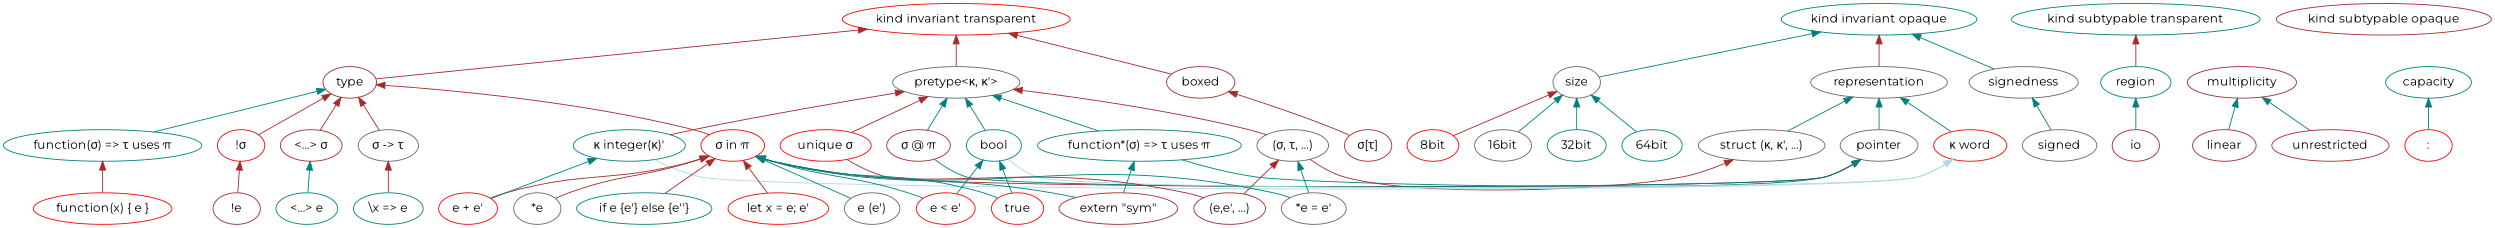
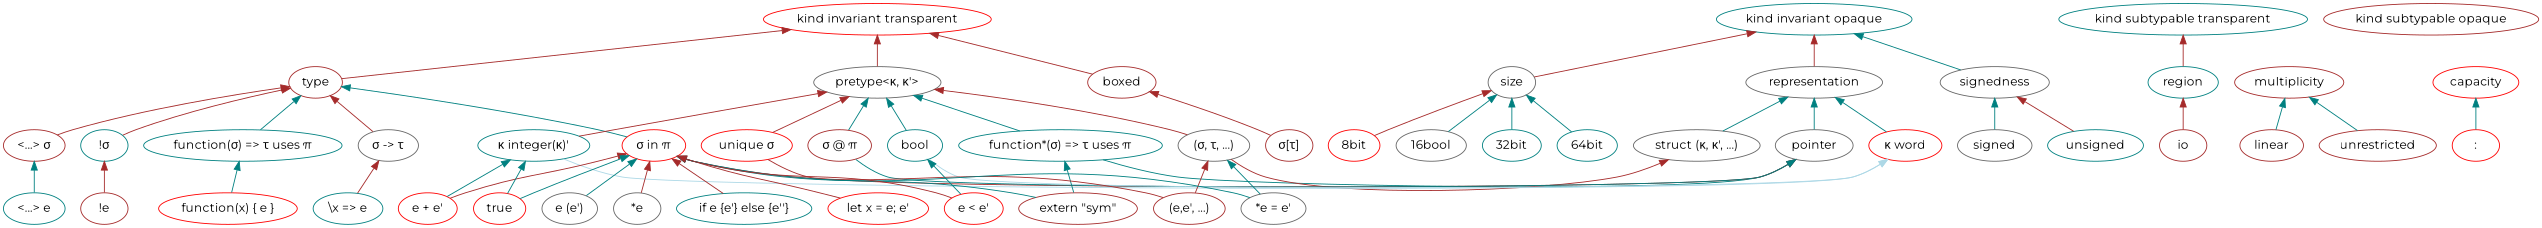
(1705, 55) -> (1641, 55)
(2429, 82) -> (2476, 82)
(549, 102) -> (489, 109)
(2136, 118) -> (2183, 118)
(241, 145) -> (104, 145)
(1503, 145) -> (1431, 145)
none -> (2096, 145)
(844, 178) -> (819, 177)
(103, 181) -> (234, 181)
(1007, 181) -> (512, 186)
